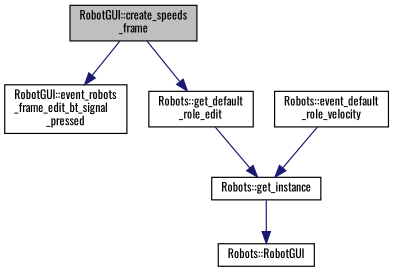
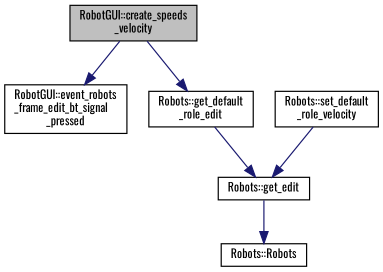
(133, 23) -> (133, 23)
(332, 109) -> (327, 109)
(266, 189) -> (264, 189)
(266, 255) -> (264, 255)
